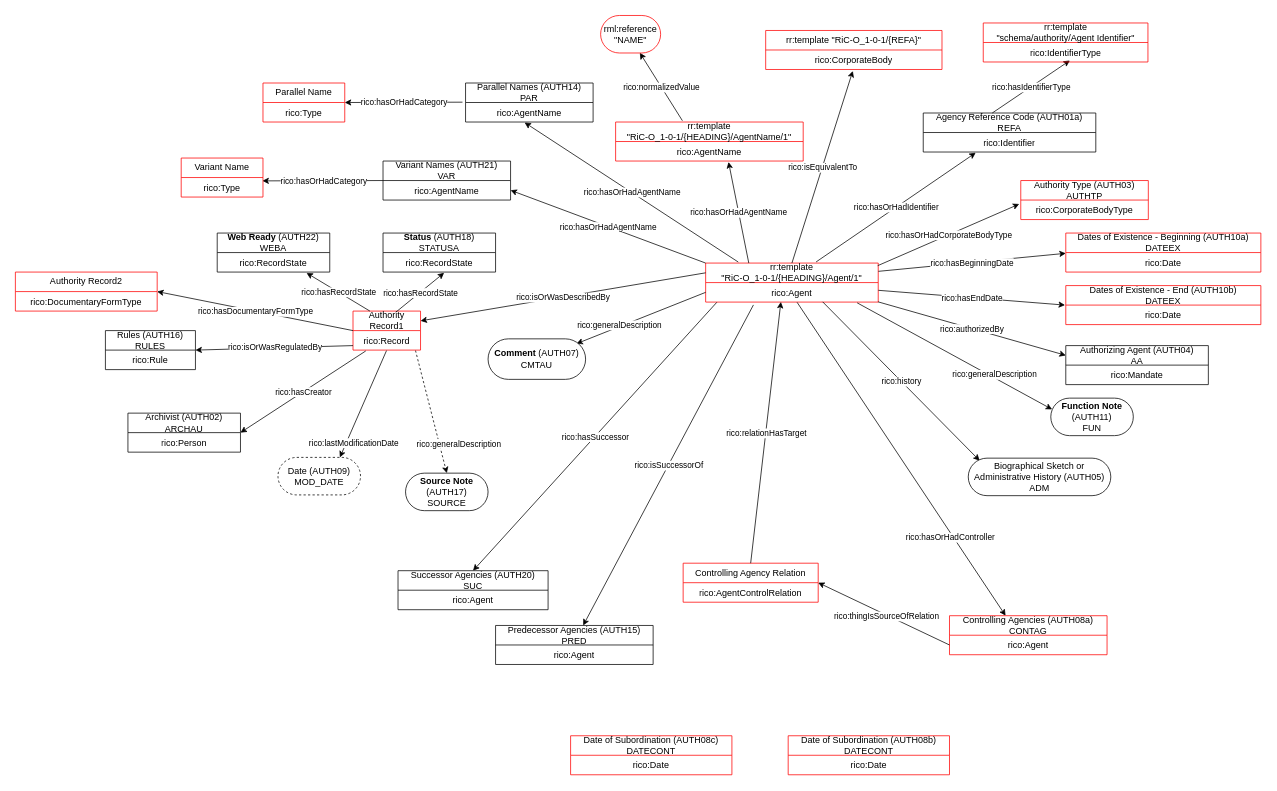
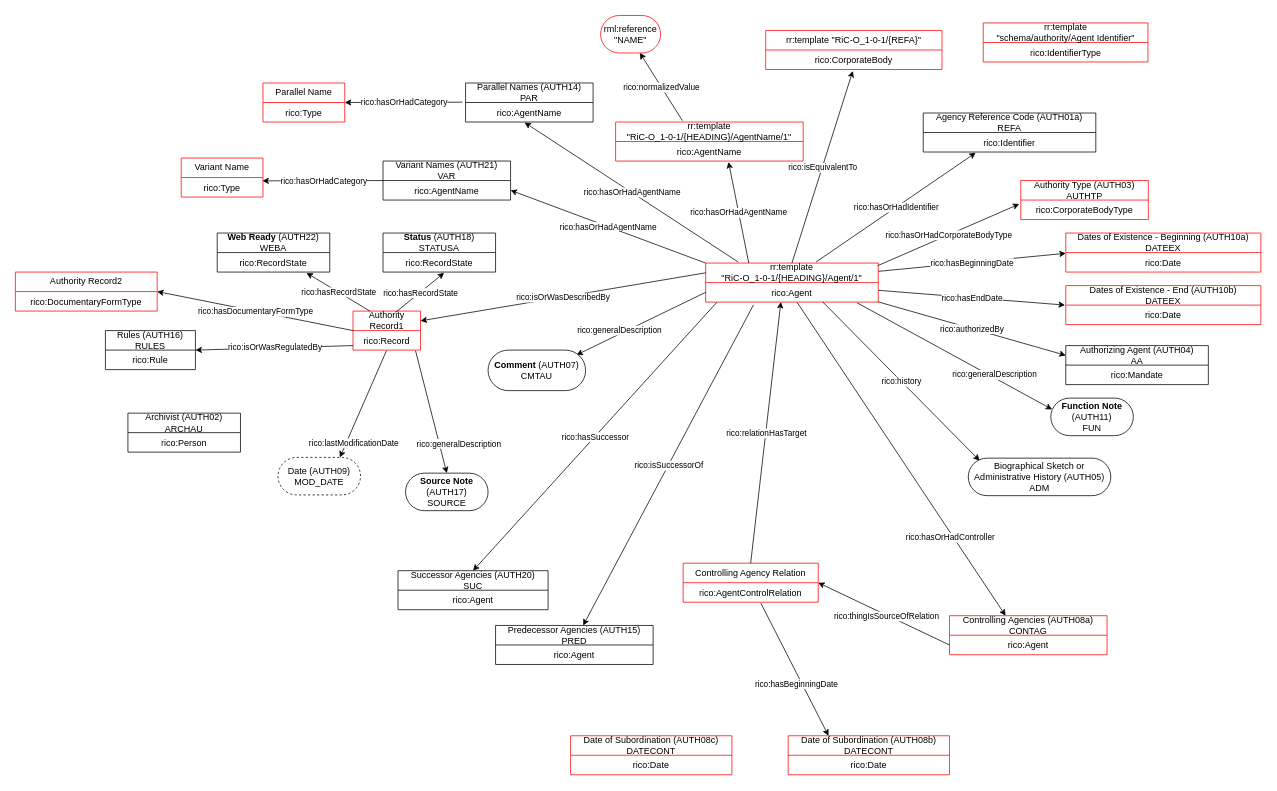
(1030, 87) -> none
(537, 359) -> (537, 370)
(305, 390) -> none
(427, 395) -> (427, 395)
none -> (793, 667)
